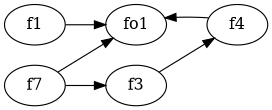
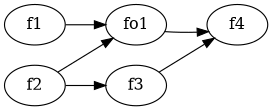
(192, 17) -> (181, 32)
(35, 86) -> (35, 86)
